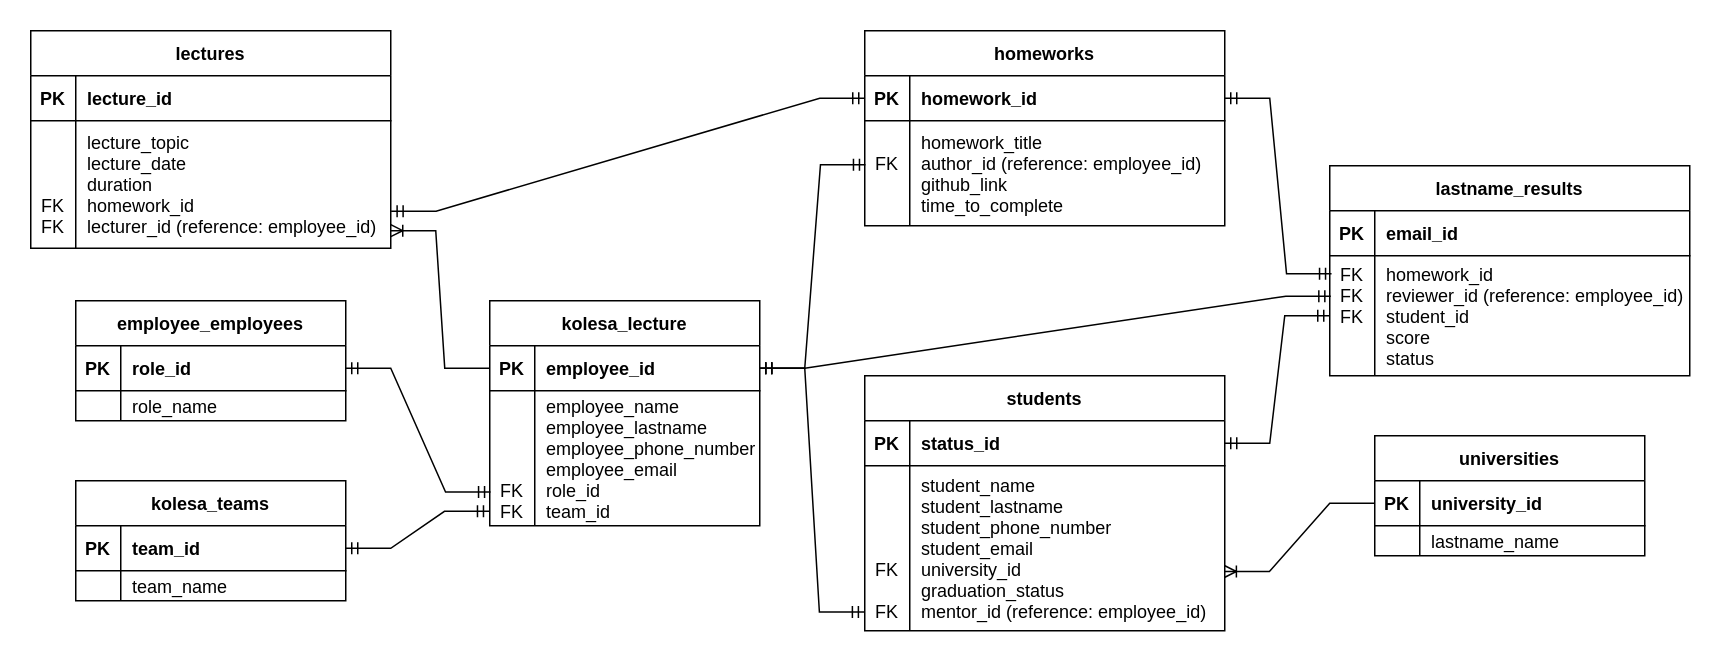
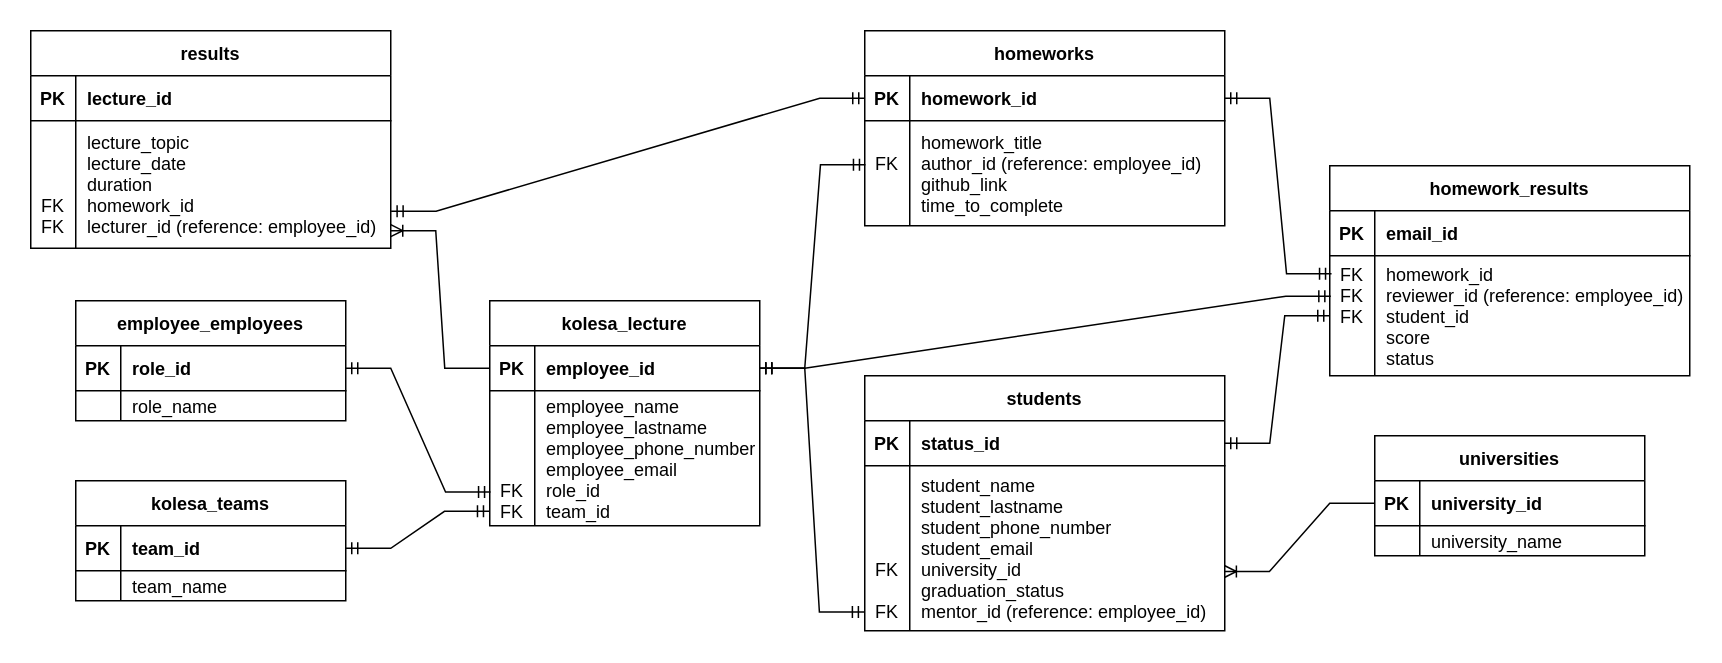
(210, 54) -> (210, 54)
(1509, 189) -> (1509, 189)
(1494, 542) -> (1502, 542)
